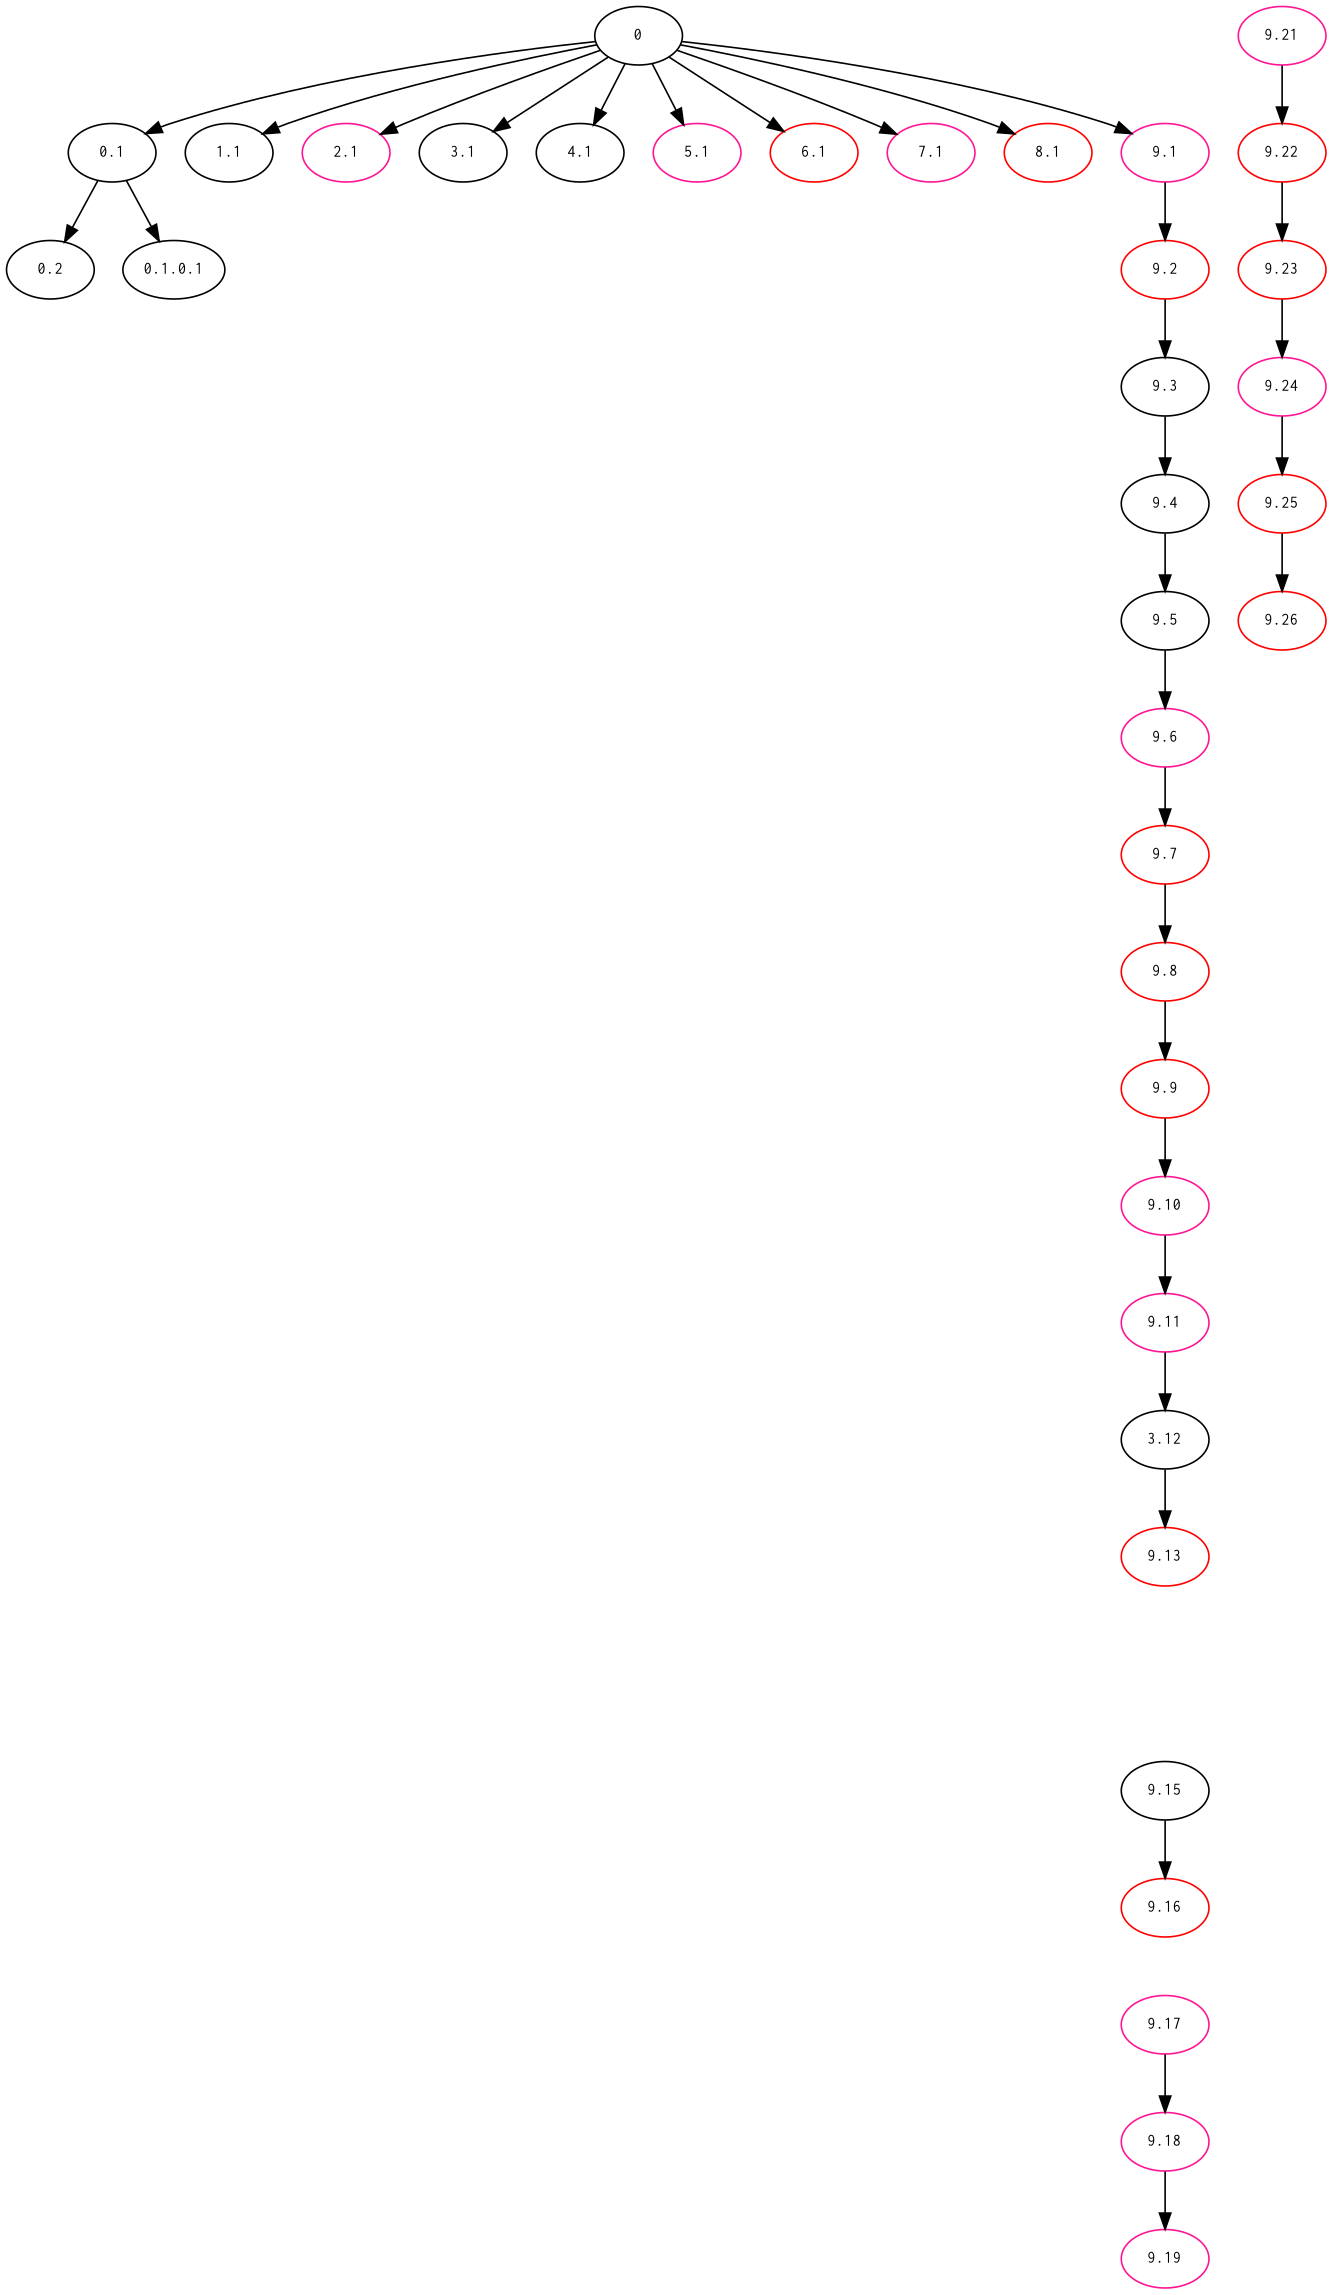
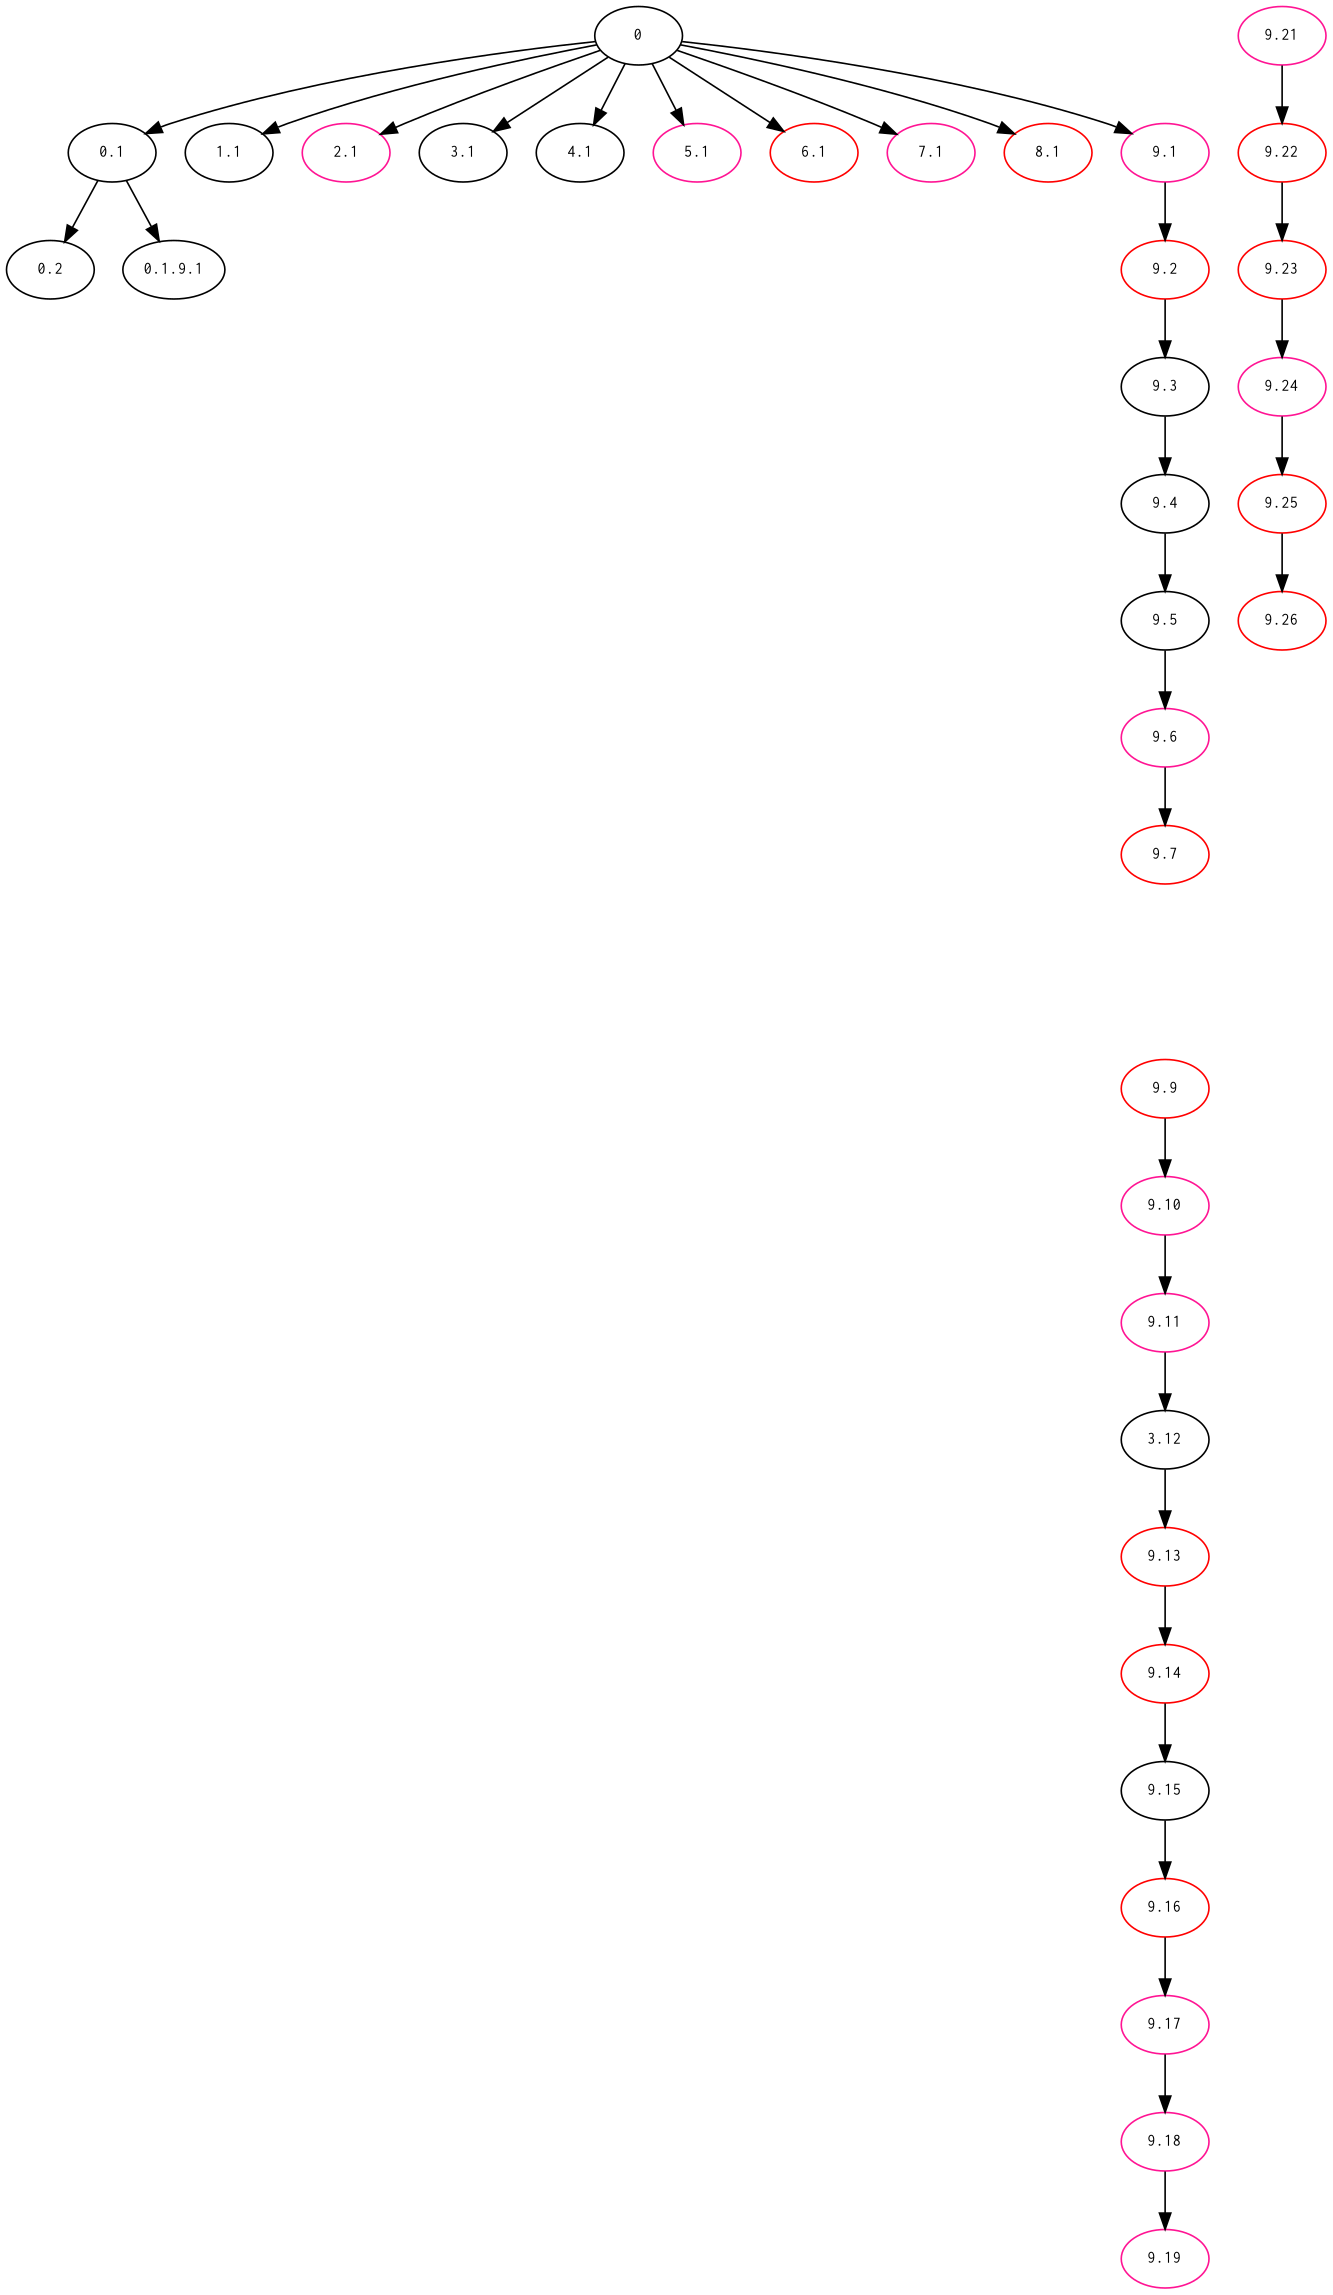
(174, 270) -> (174, 270)
(1165, 972) -> none
none -> (1165, 1674)
none -> (1165, 1958)
